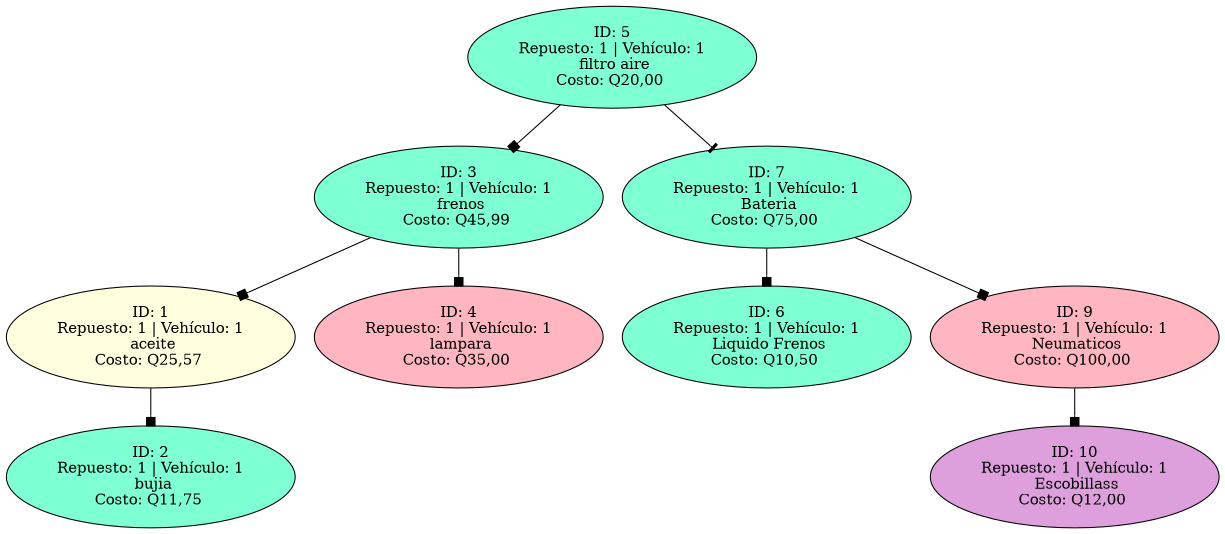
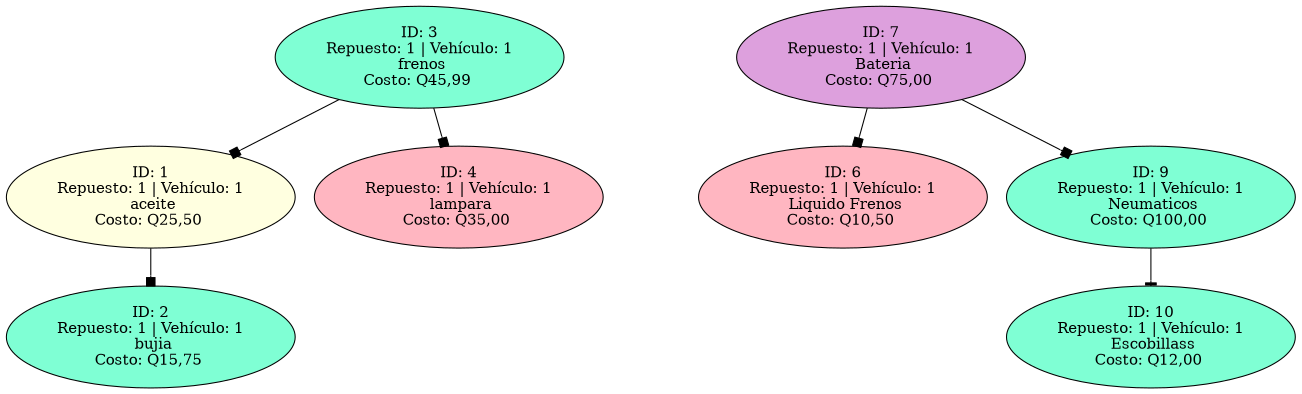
(612, 57) -> none
(767, 197) -> (881, 57)
(151, 337) -> (151, 197)
(767, 337) -> (843, 197)
(1075, 337) -> (1151, 197)
(1075, 402) -> (1151, 264)
(151, 477) -> (151, 337)
(1075, 477) -> (1151, 337)
